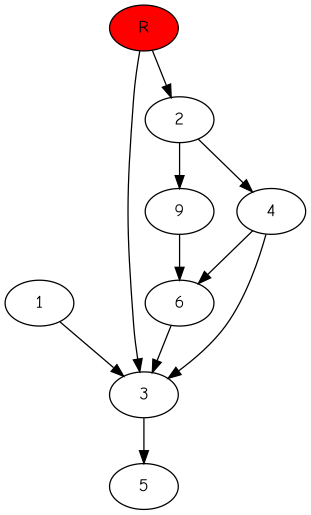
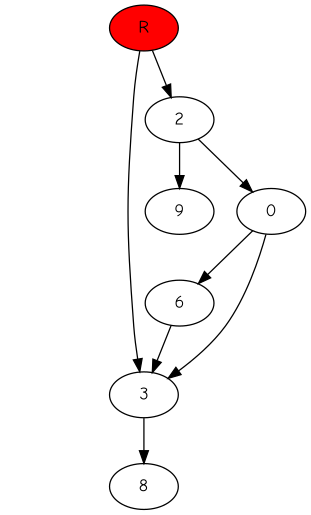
(271, 211) -> (271, 211)
(180, 251) -> none
(39, 303) -> none
(144, 487) -> (144, 487)
